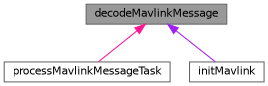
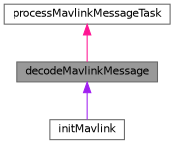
(118, 46) -> (87, 48)
